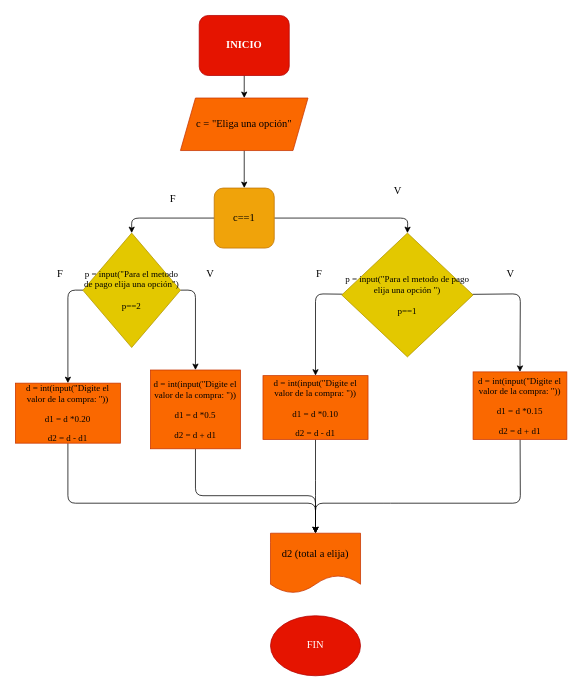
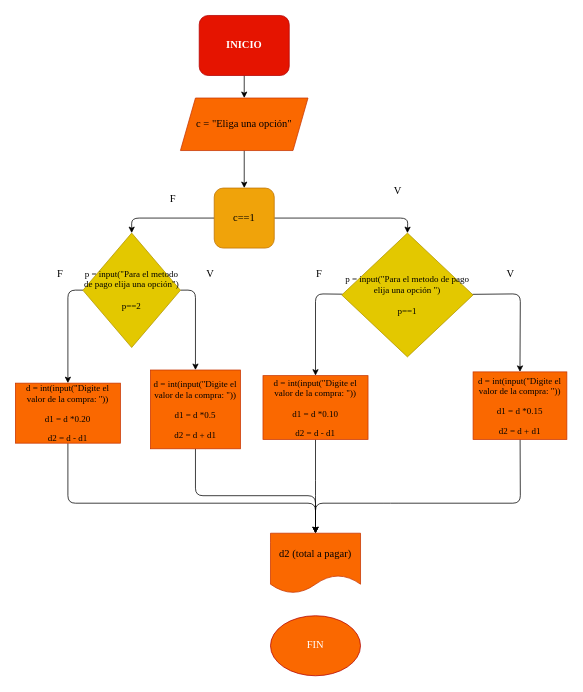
(315, 554) -> (315, 554)
(315, 645) -> (315, 645)
